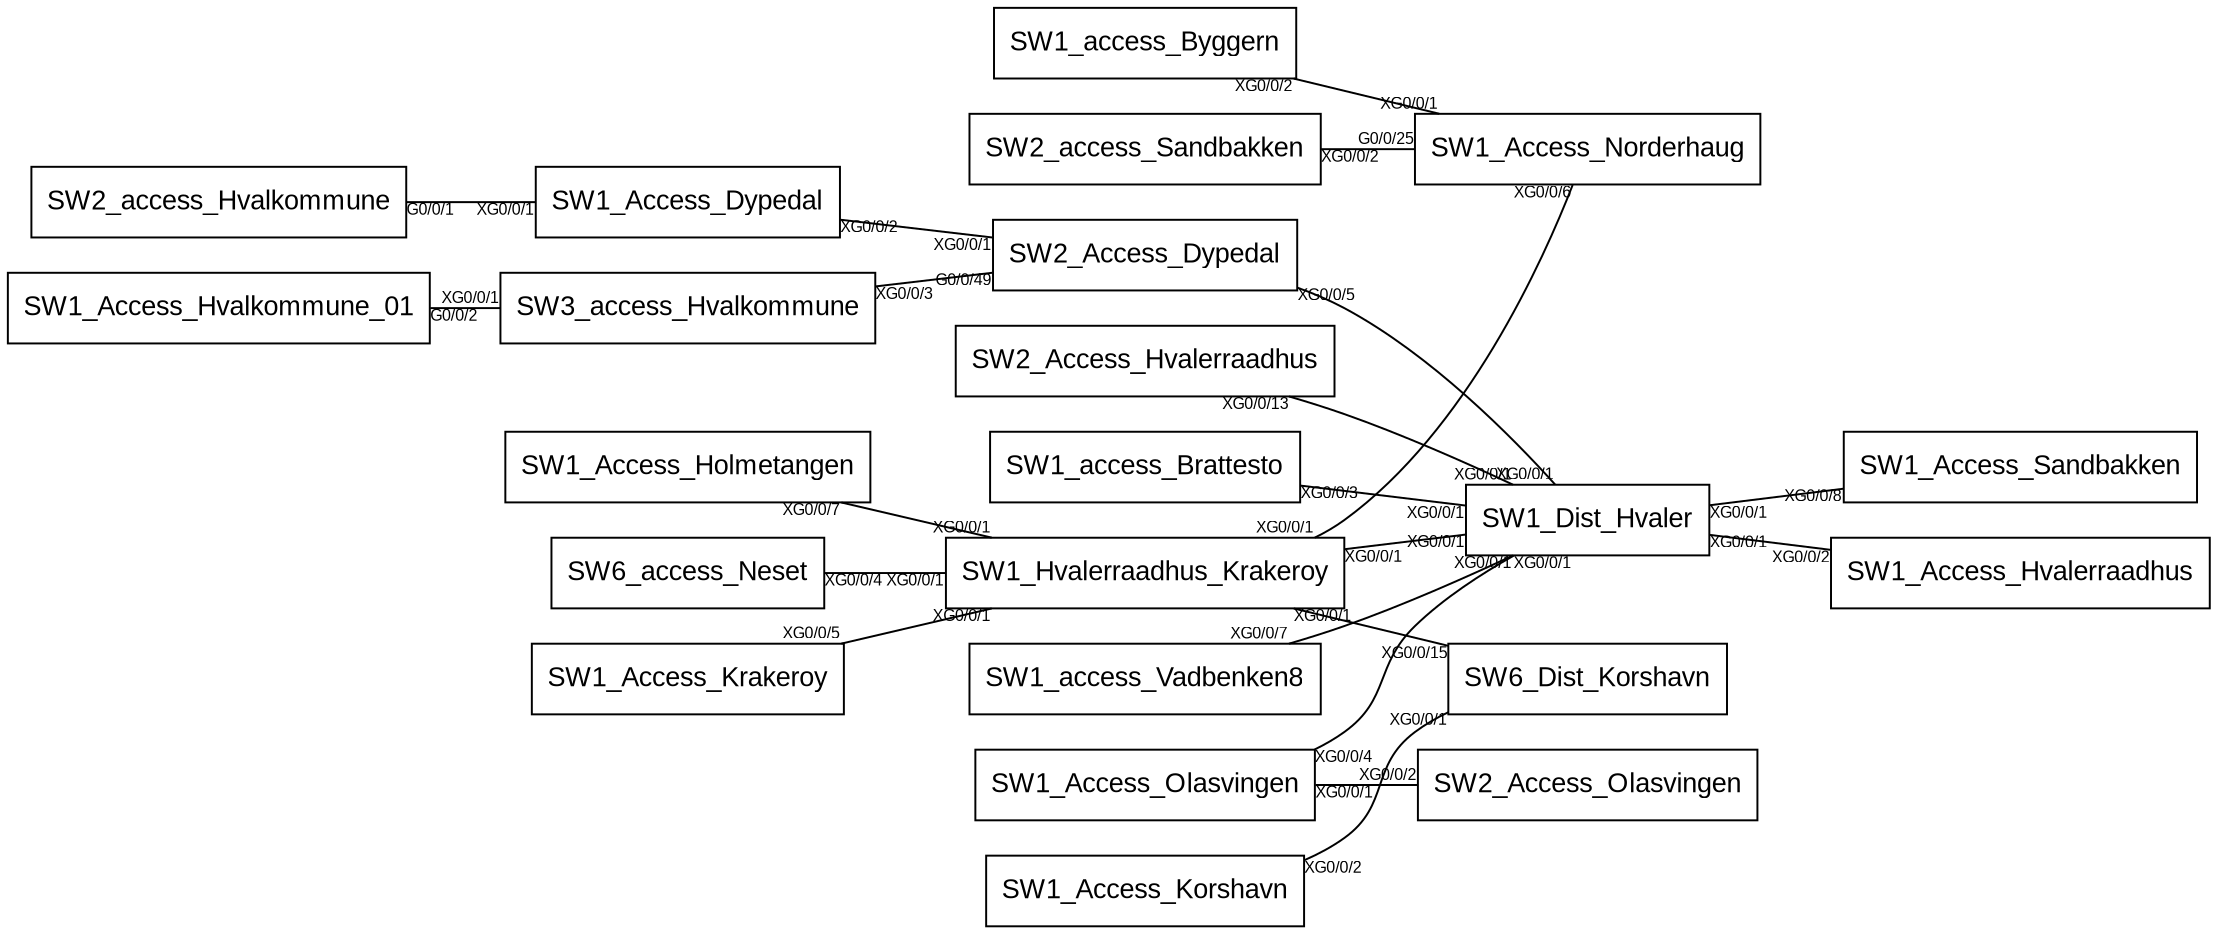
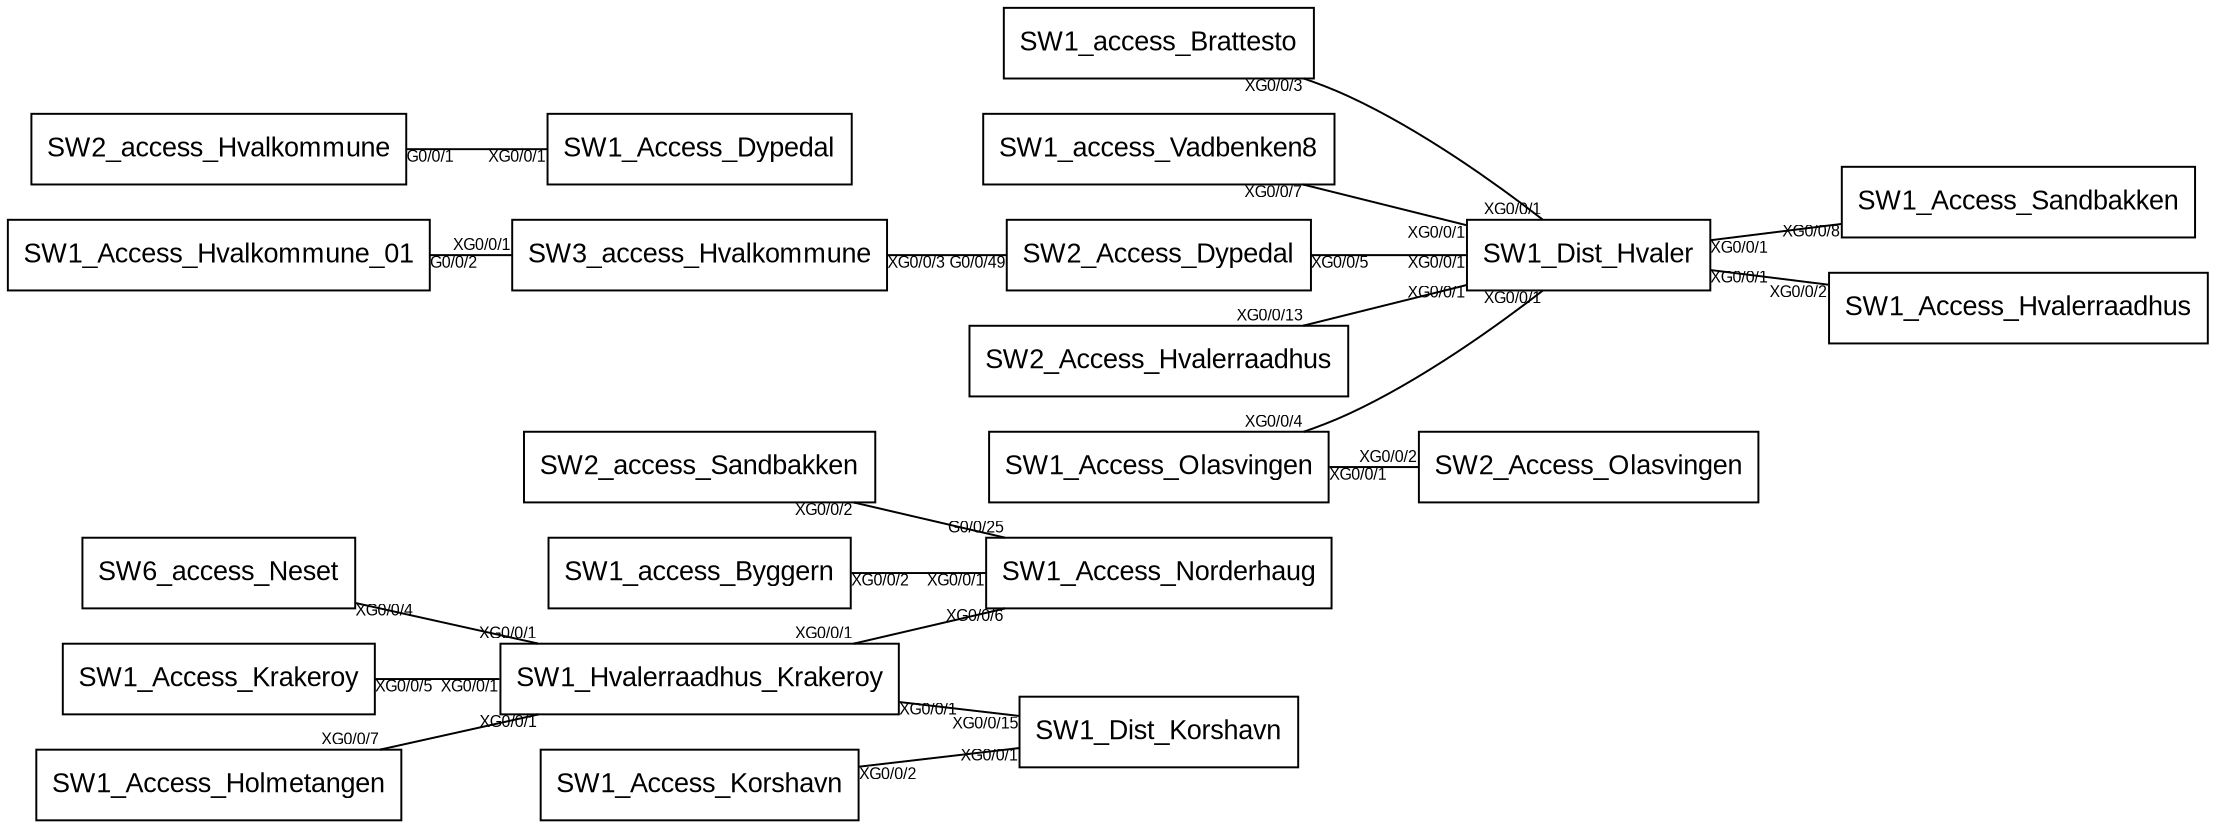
(916, 229) -> none
(1405, 542) -> none
(1588, 679) -> (1159, 732)
